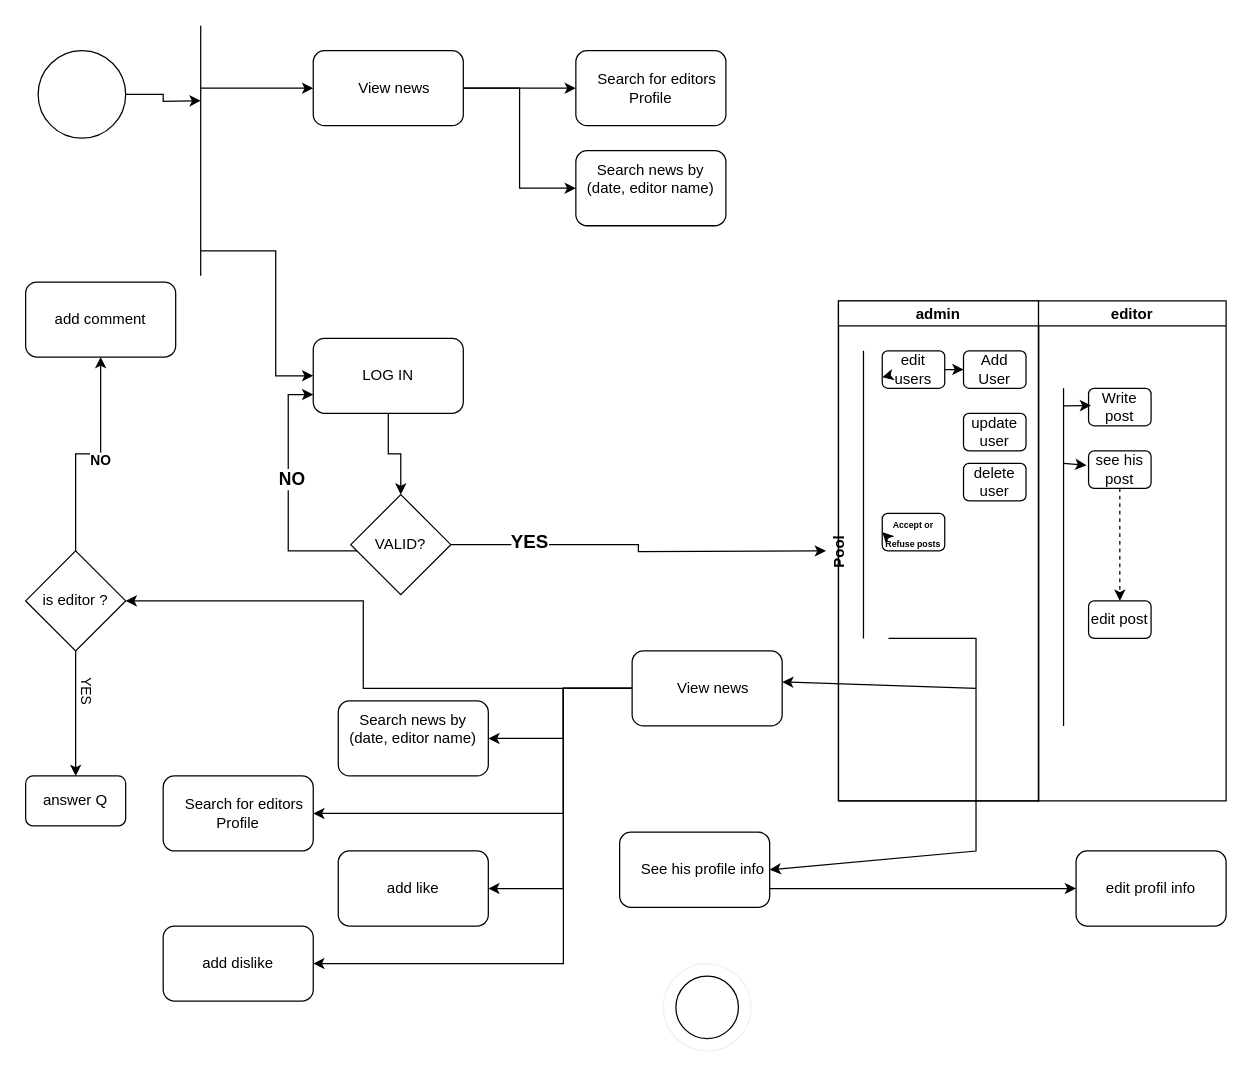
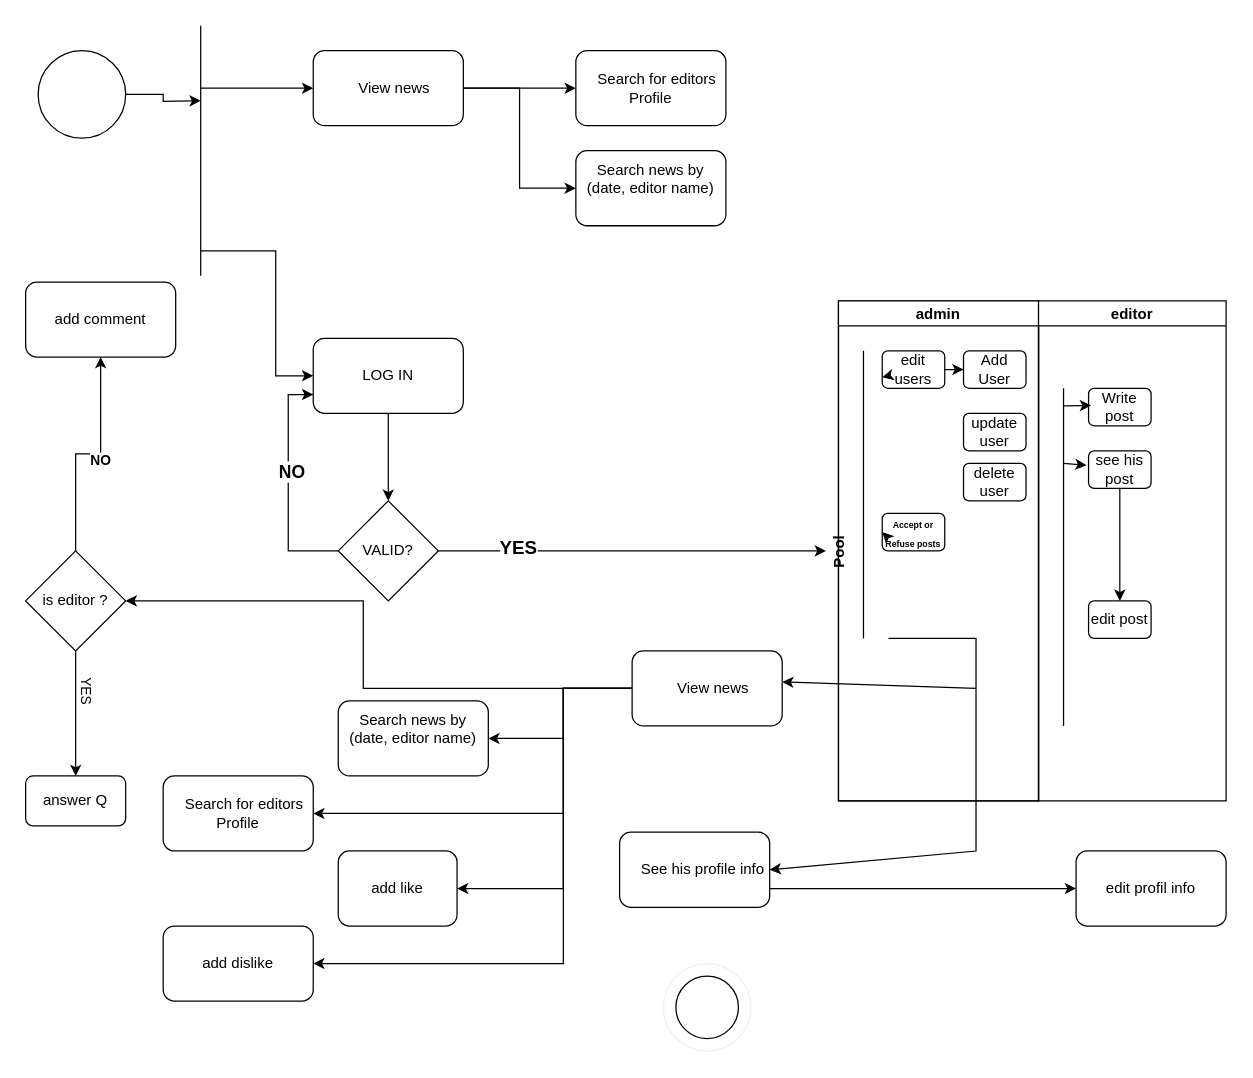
(1119, 541) -> (1119, 541)
(401, 544) -> (388, 551)
(413, 888) -> (398, 888)
